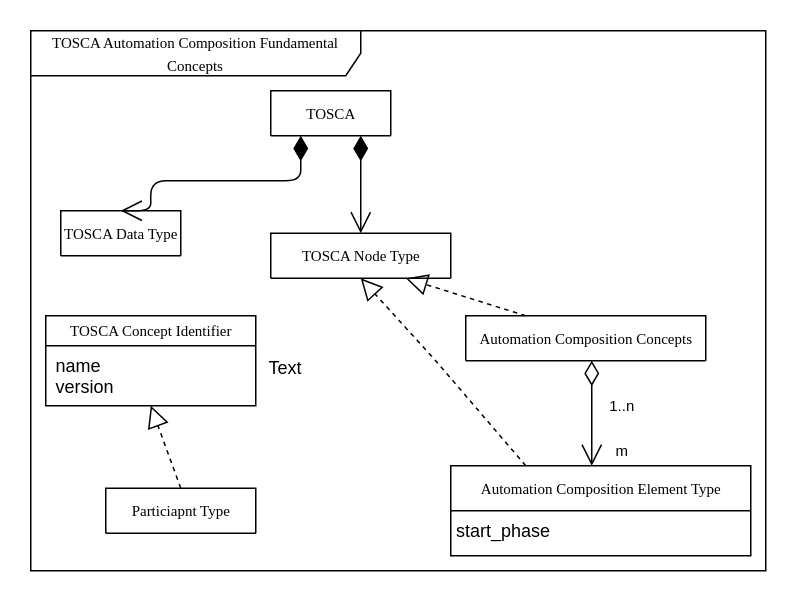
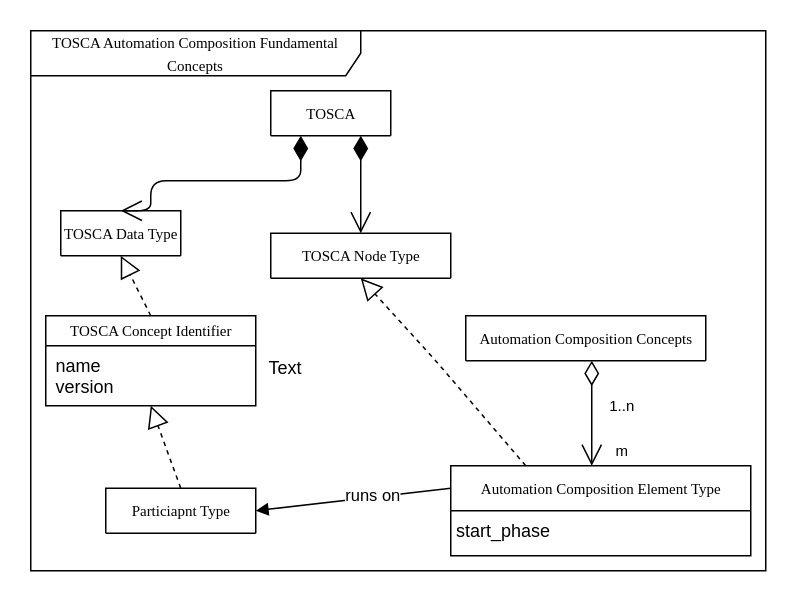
none -> (140, 294)
(472, 299) -> none
none -> (357, 499)
